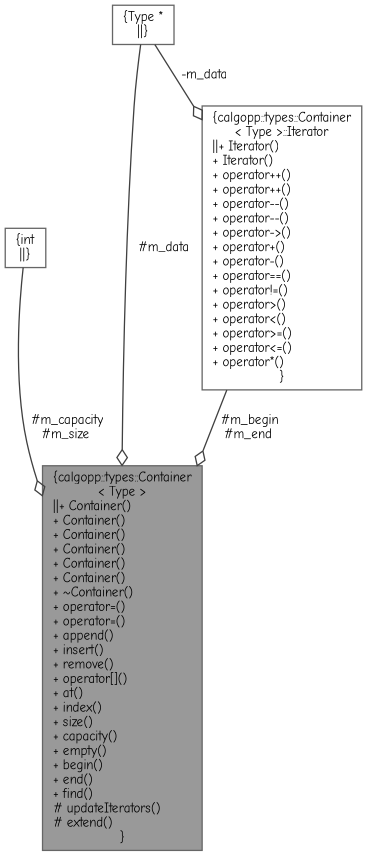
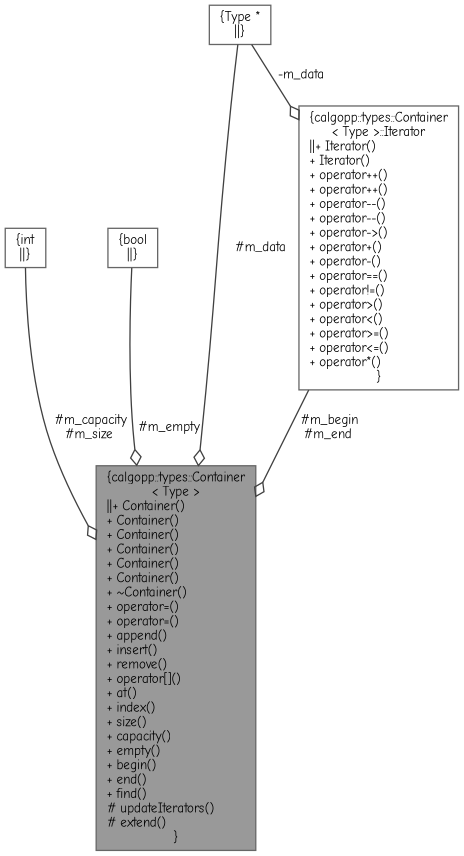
none -> (133, 248)
